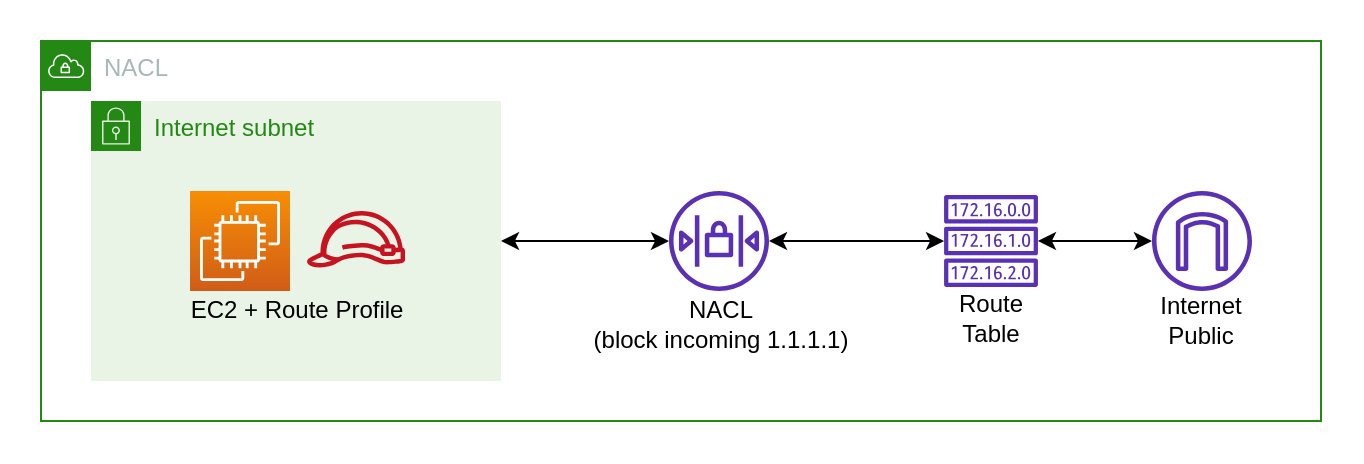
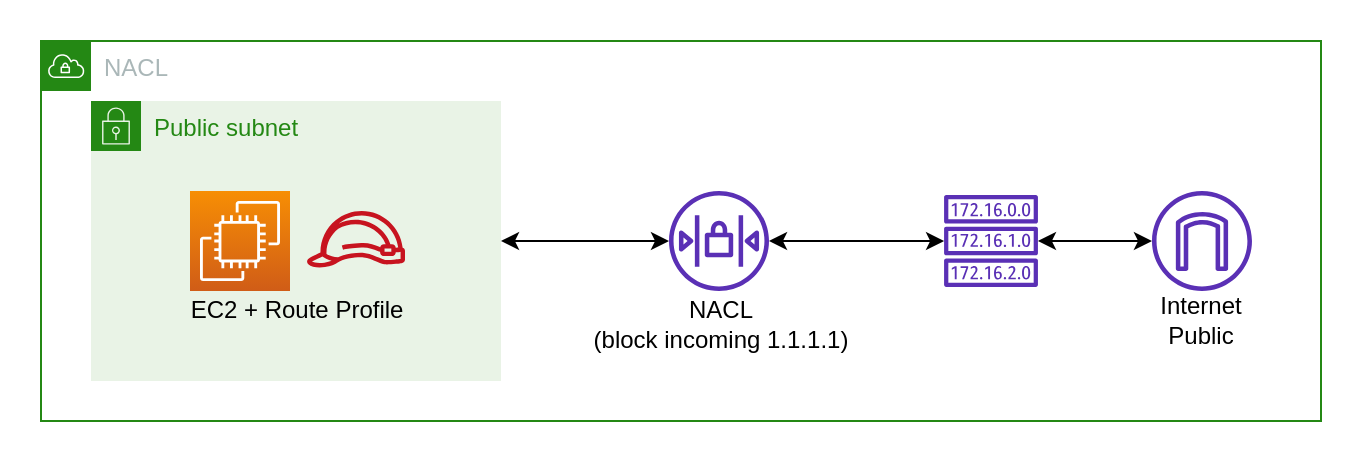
(253, 129) -> (233, 129)
(991, 319) -> none
